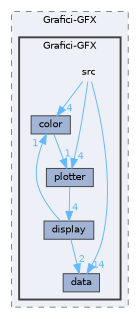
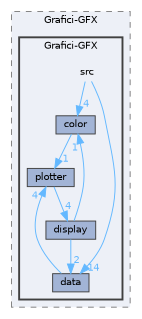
(82, 120) -> (37, 238)
